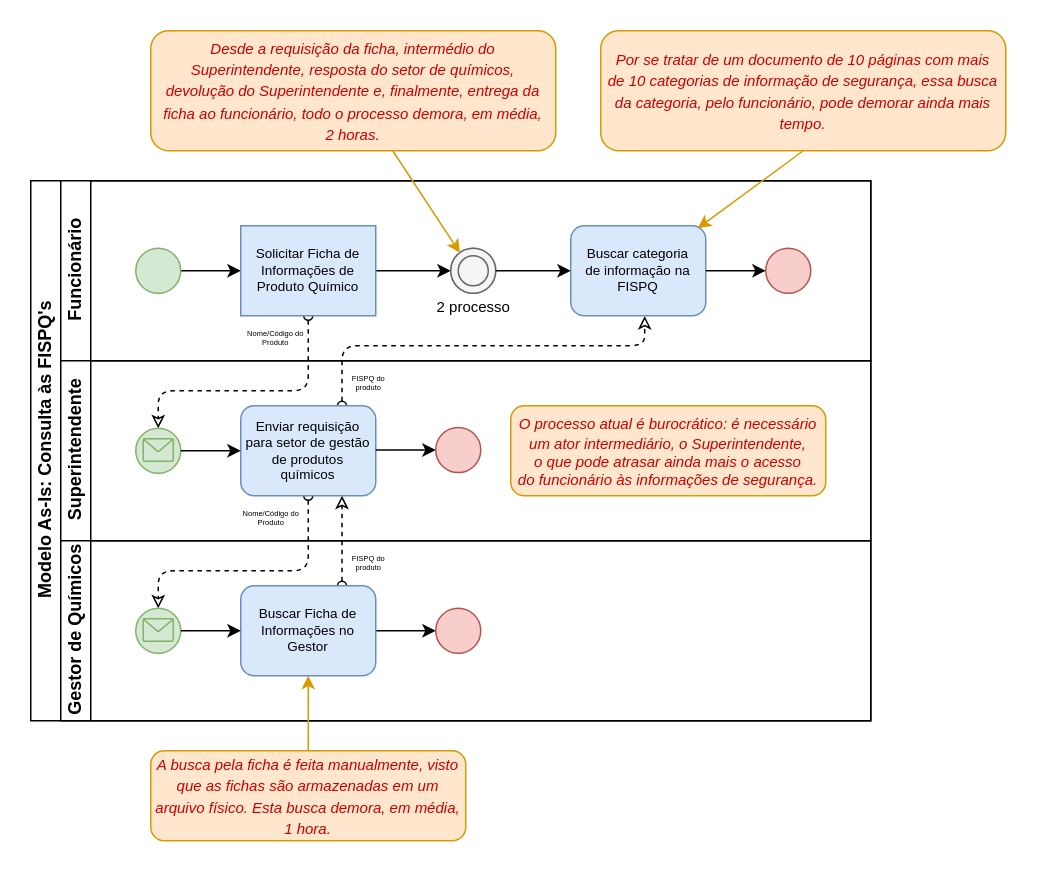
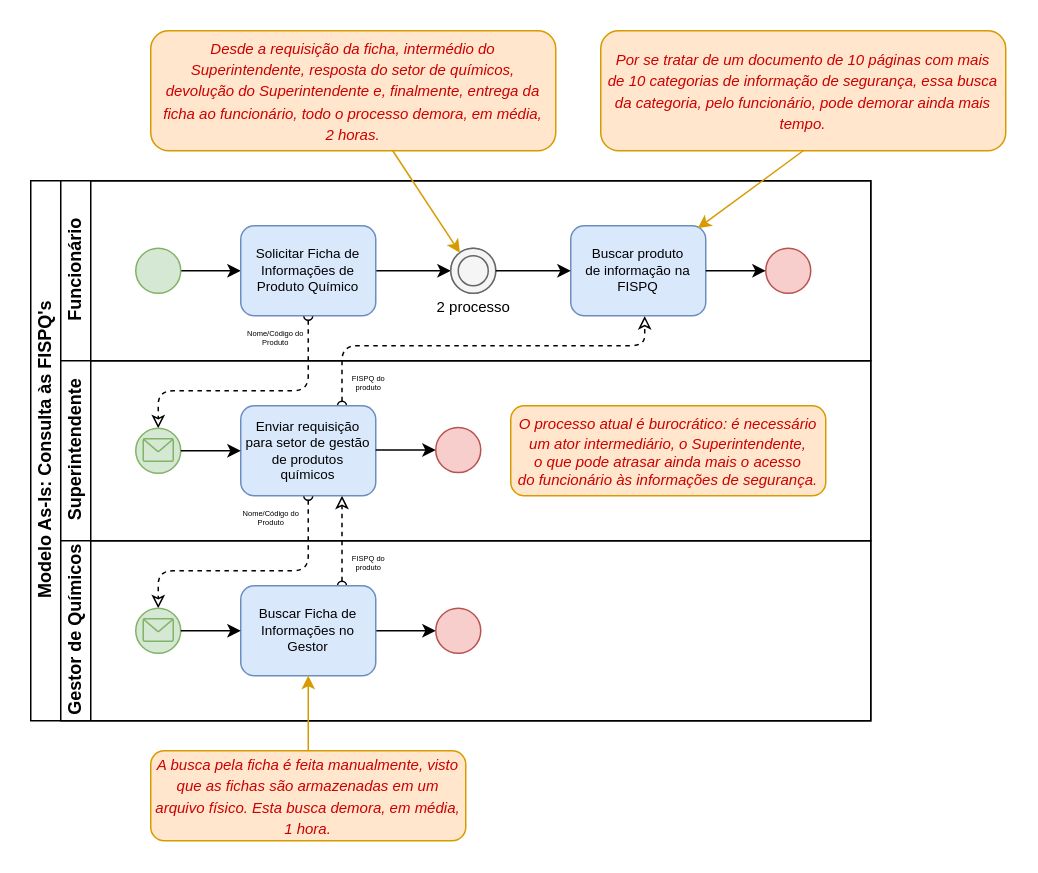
(308, 271) -> (308, 271)
(638, 271) -> (638, 271)
